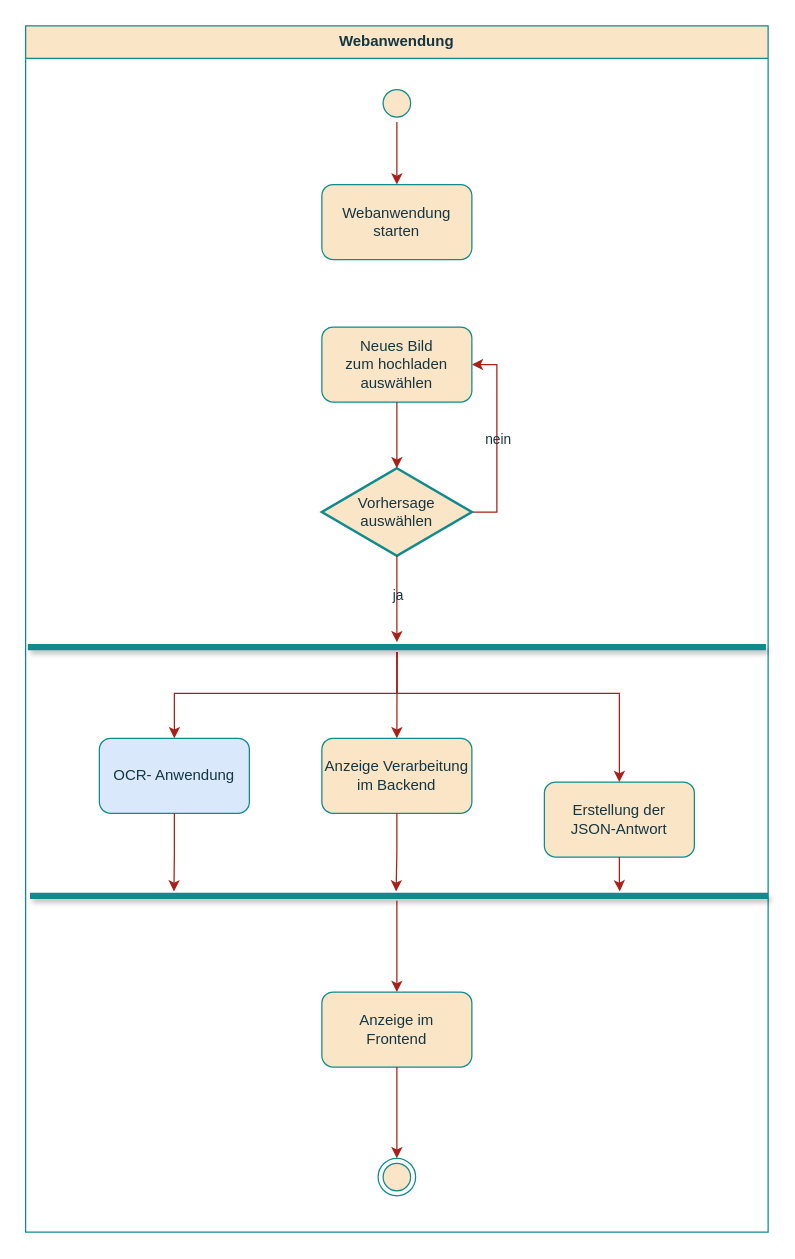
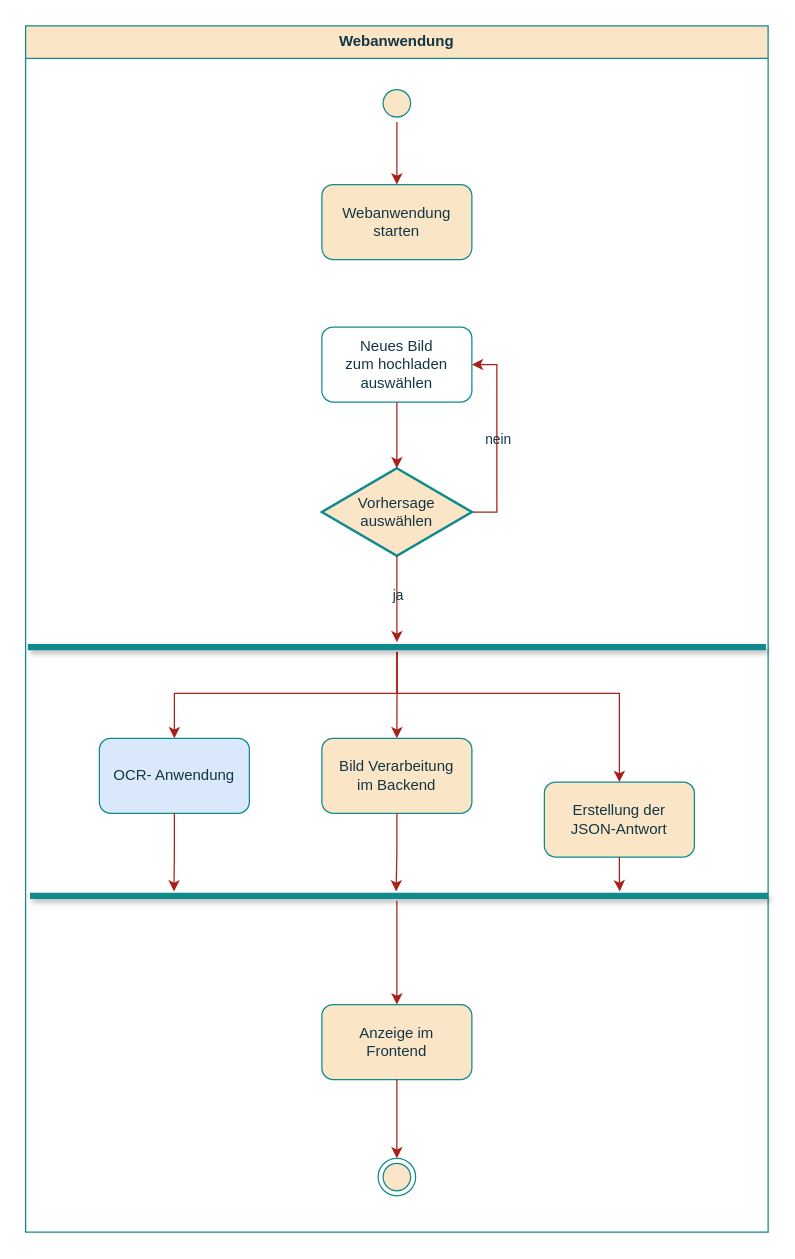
(397, 364) -> (397, 364)
(397, 776) -> (397, 776)
(397, 1029) -> (397, 1042)
